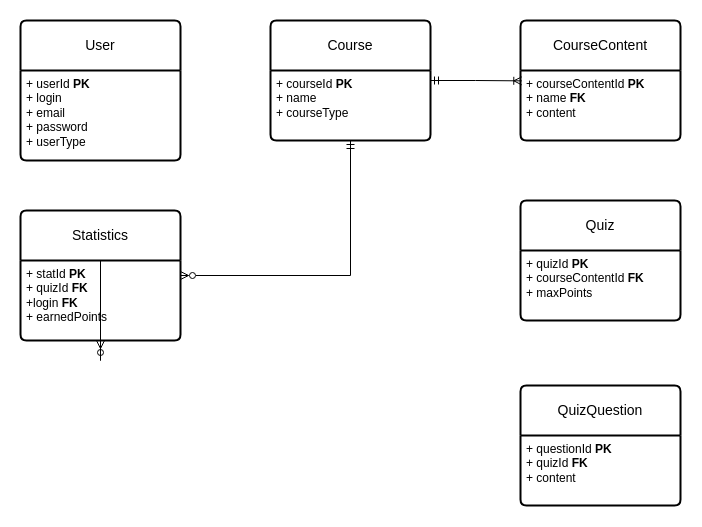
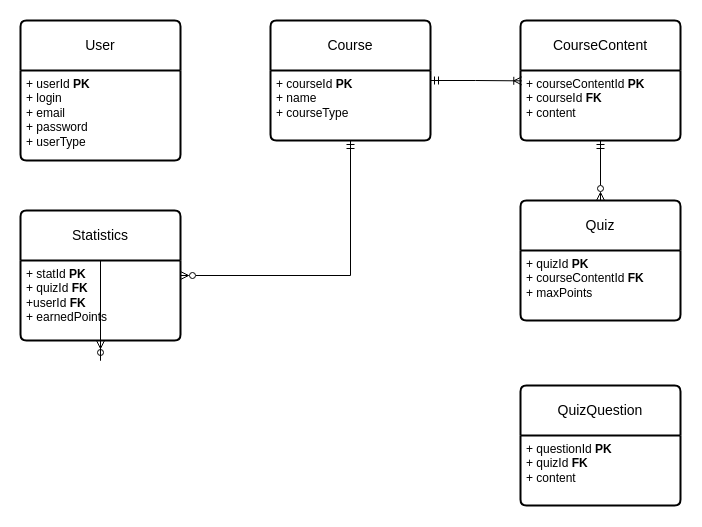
(591, 99) -> (591, 99)
none -> (601, 163)
(70, 296) -> (70, 296)
